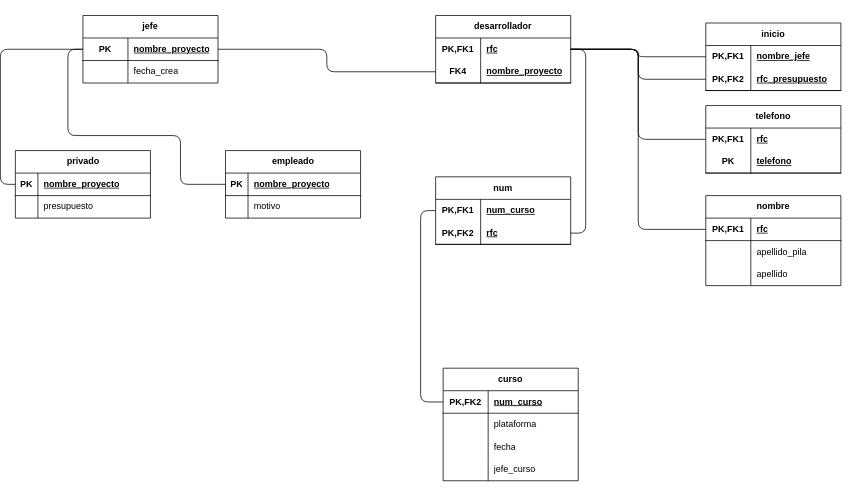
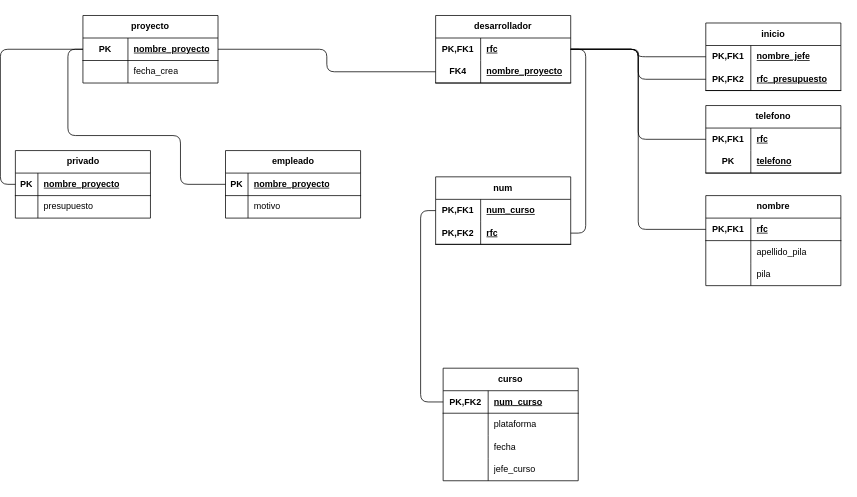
(150, 27) -> (150, 27)
(773, 274) -> (764, 274)
